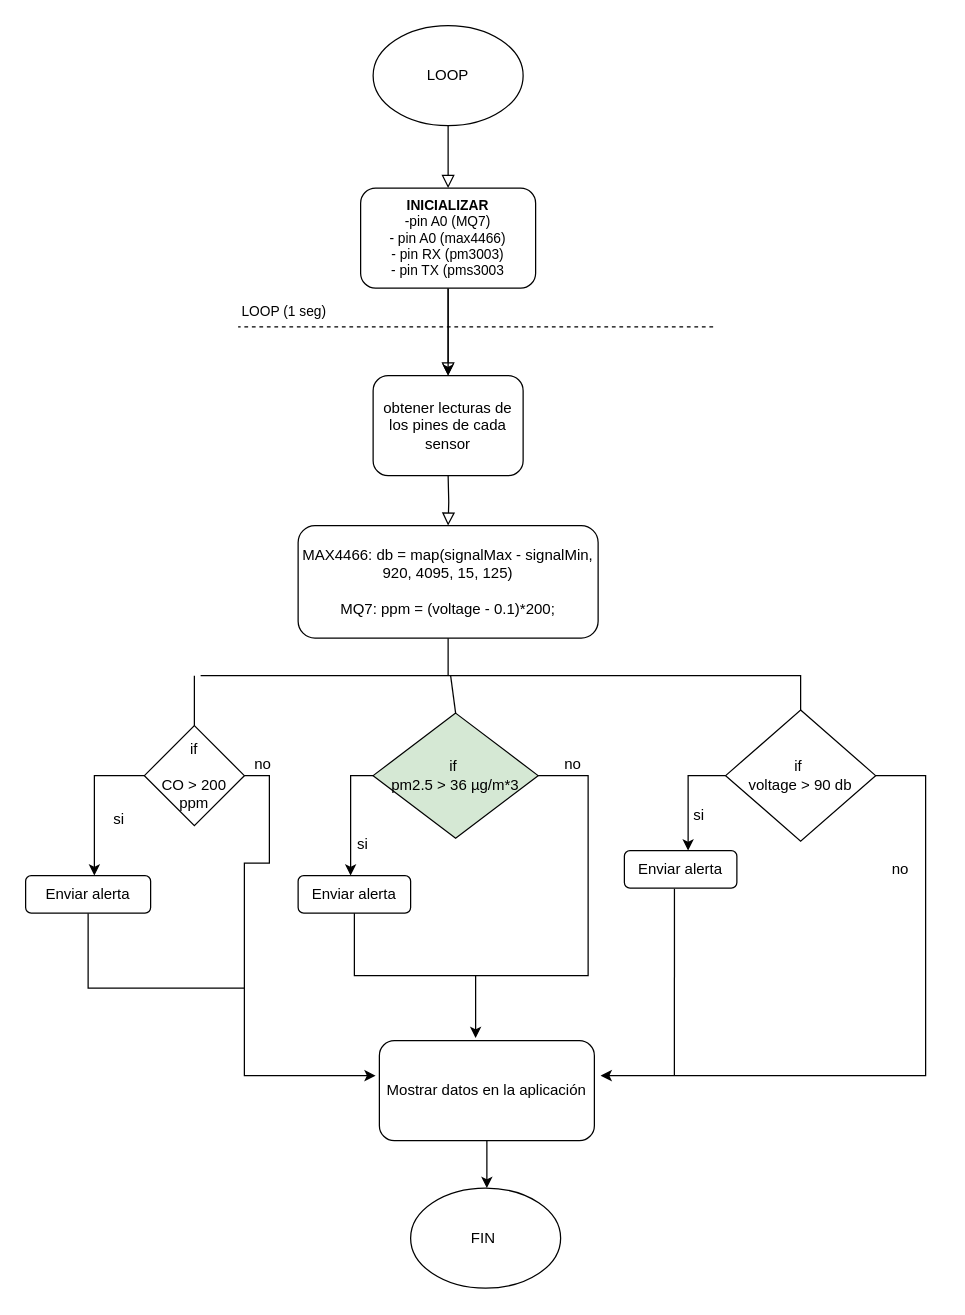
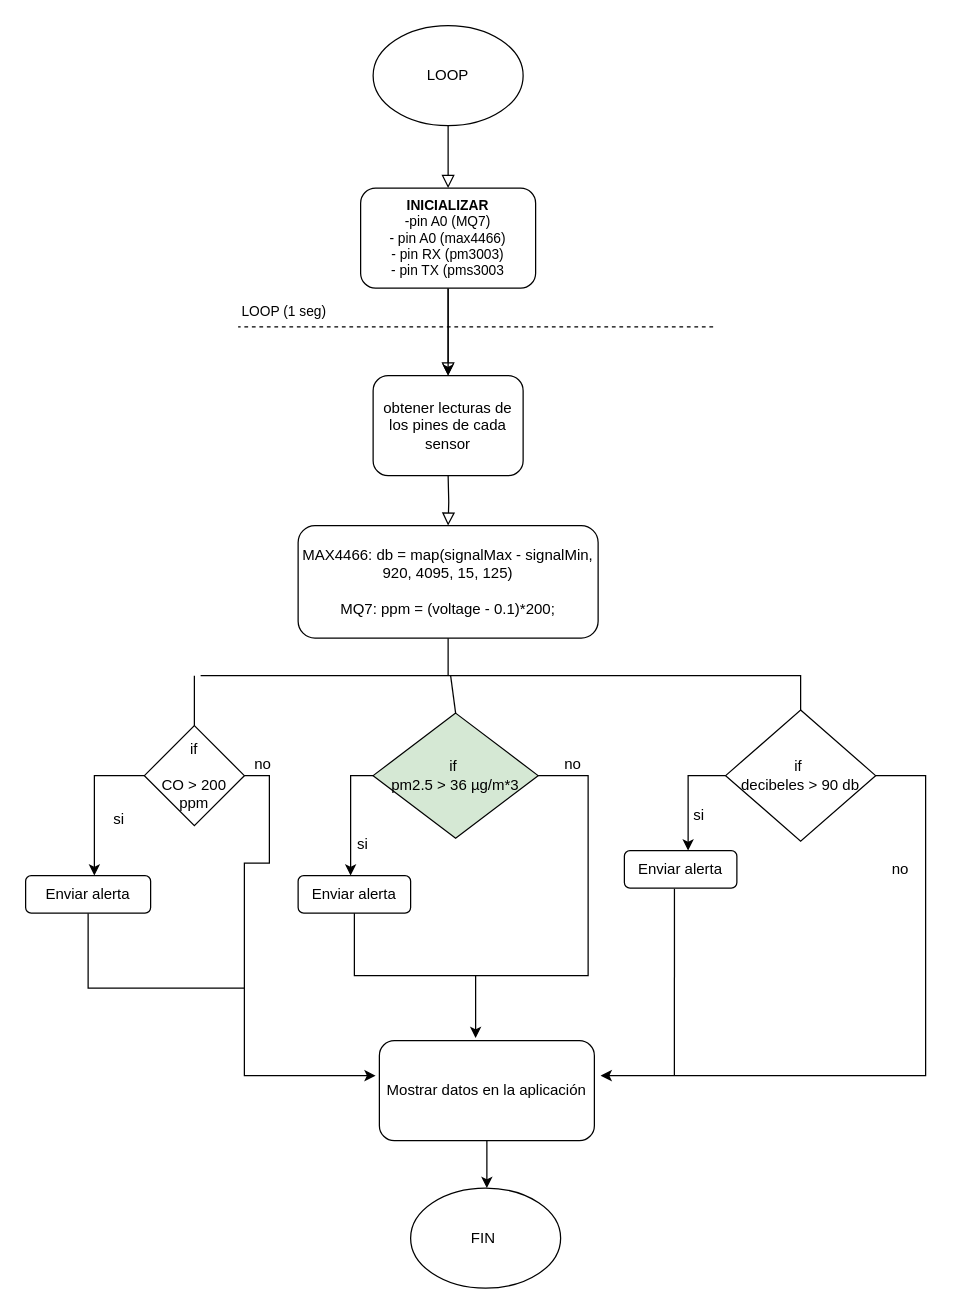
(801, 776) -> (801, 776)
